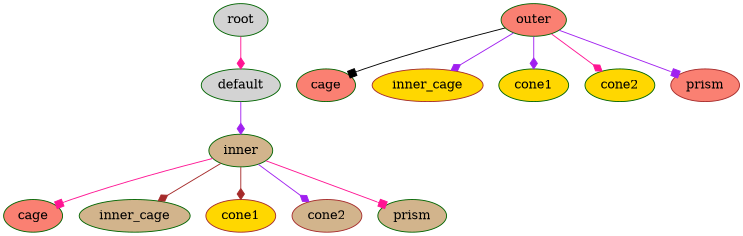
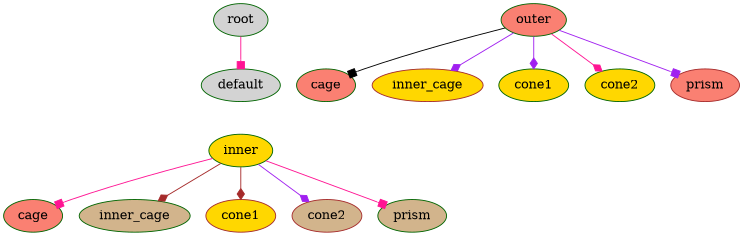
(241, 48) -> (241, 48)
(241, 113) -> none
(241, 151) -> (241, 151)
